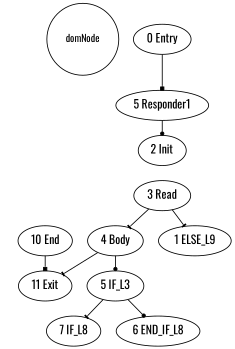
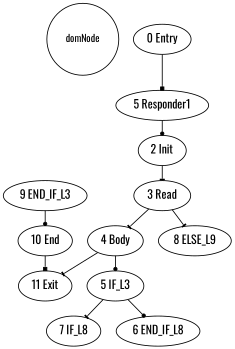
none -> (162, 172)
none -> (45, 196)
(195, 241) -> (195, 241)
